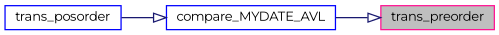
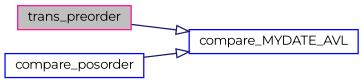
(63, 18) -> (74, 66)
(352, 18) -> (154, 27)
